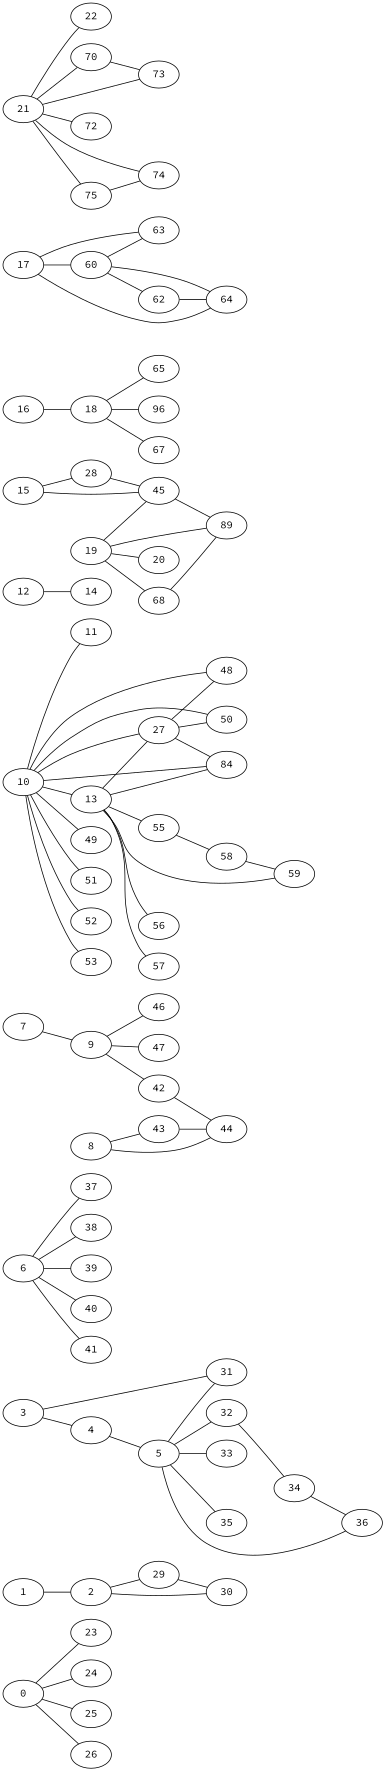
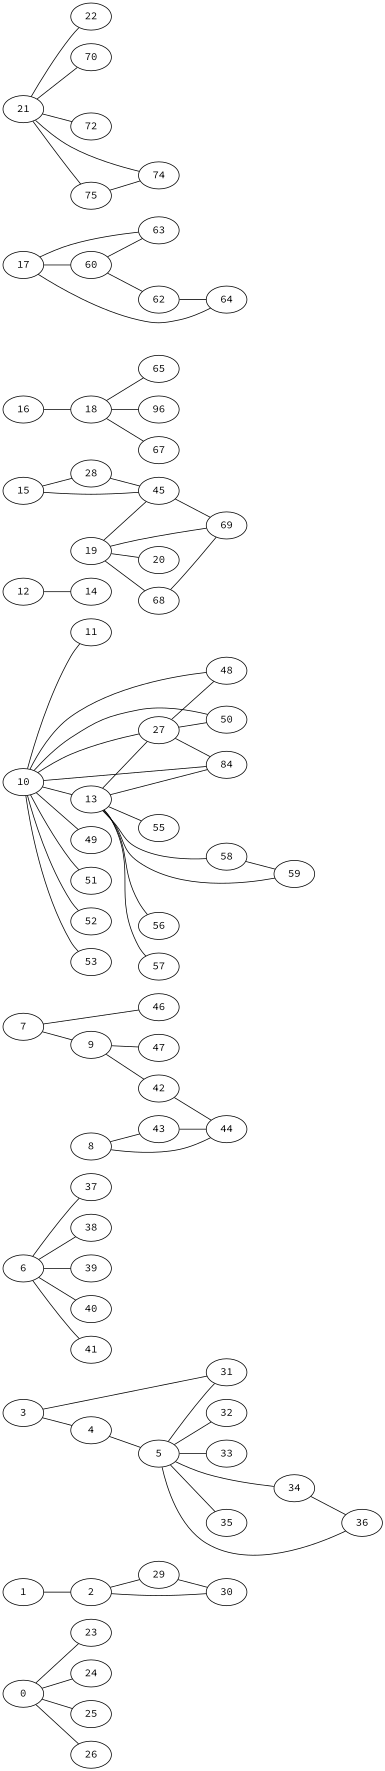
(159, 75) -> none
(162, 275) -> none
(227, 525) -> (227, 525)
(193, 842) -> (146, 852)
(125, 1026) -> (91, 1017)
(262, 1450) -> (224, 1478)
